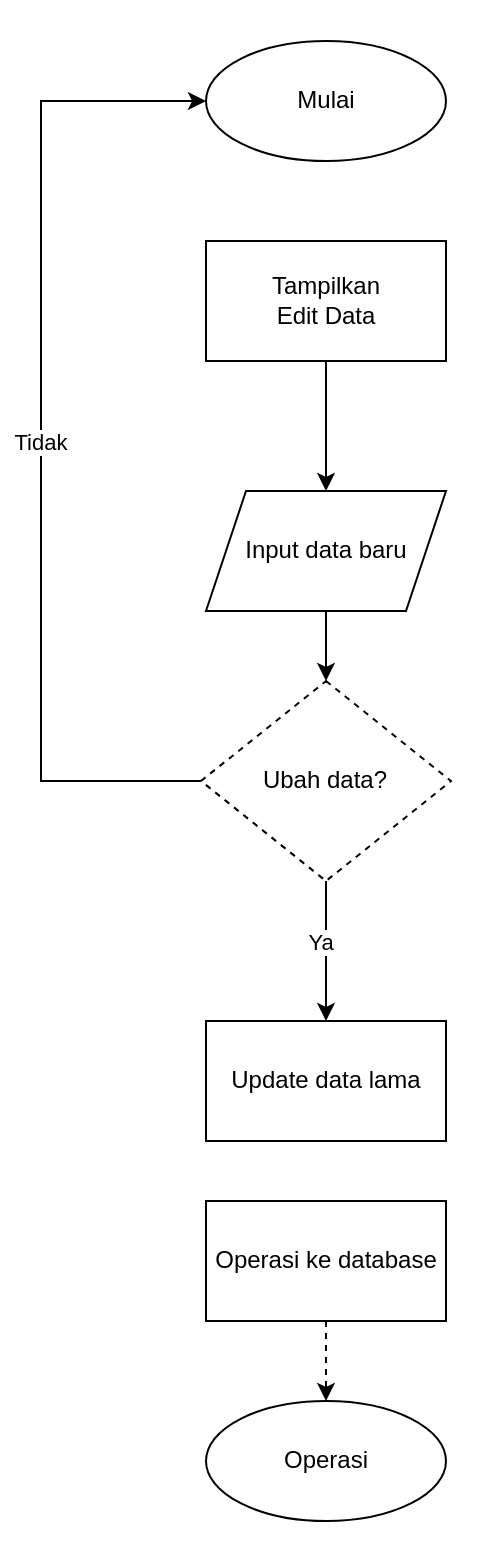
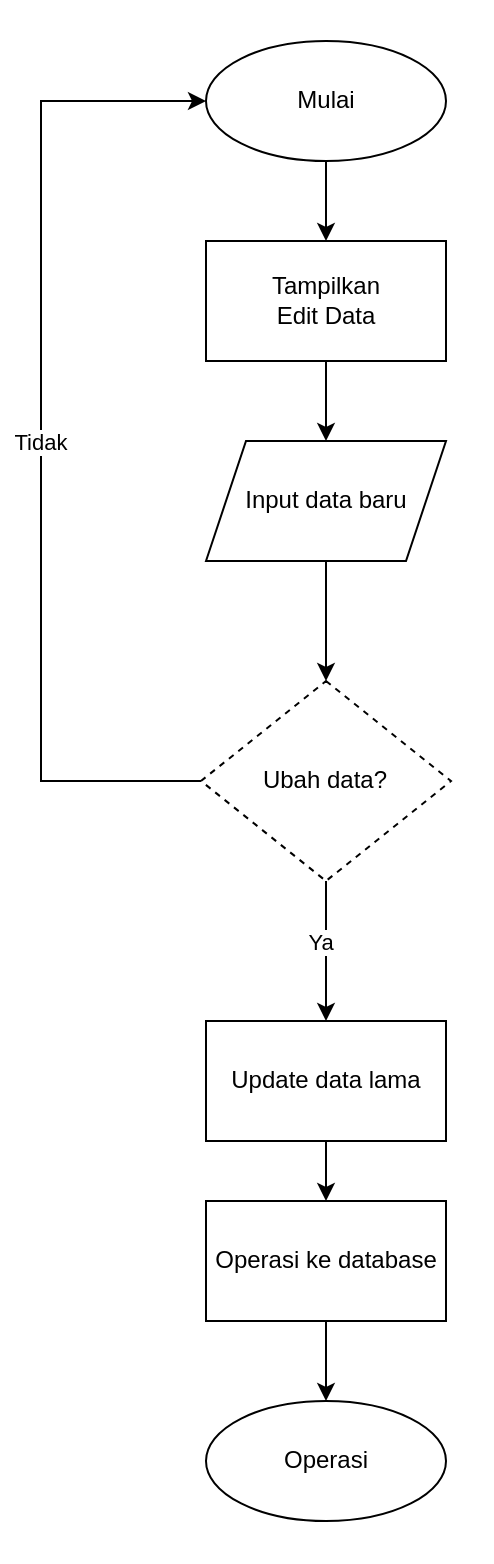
none -> (326, 194)
(326, 551) -> (326, 501)
none -> (326, 1178)
(326, 1353) -> (326, 1353)
